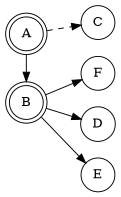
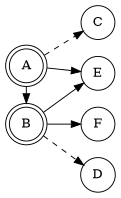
none -> (59, 69)
(59, 112) -> (60, 148)
